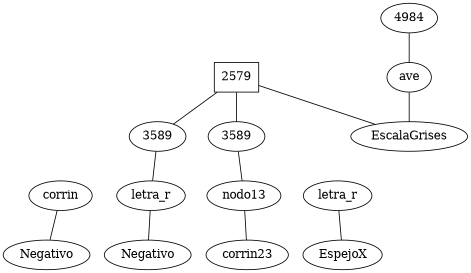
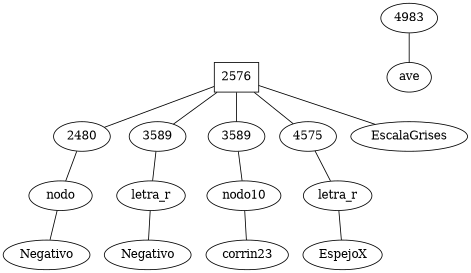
(409, 18) -> (409, 18)
(237, 77) -> (237, 77)
(409, 107) -> none
none -> (82, 136)
none -> (308, 136)
(61, 196) -> (61, 196)
(244, 196) -> (244, 196)
